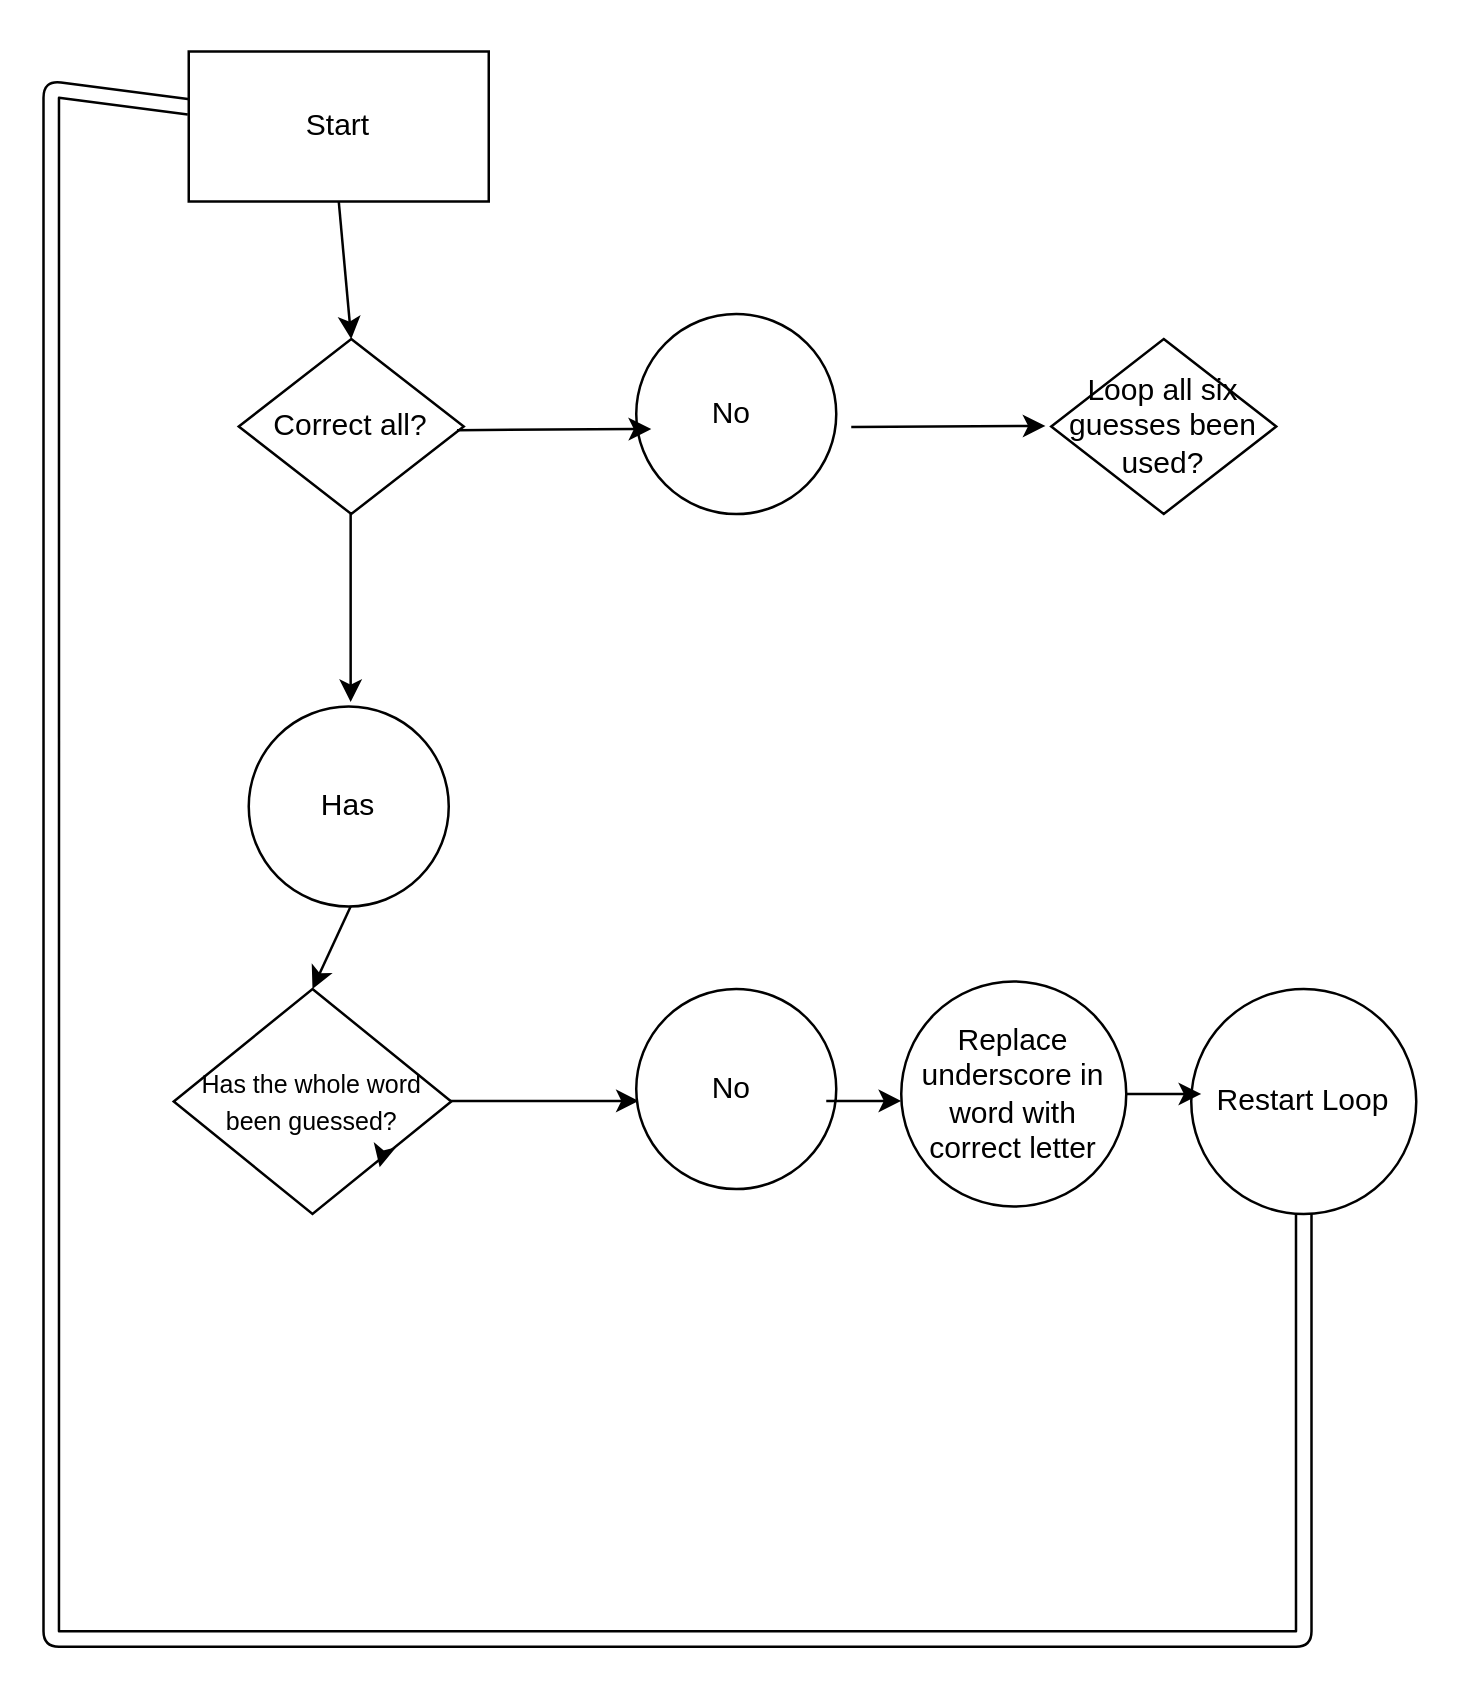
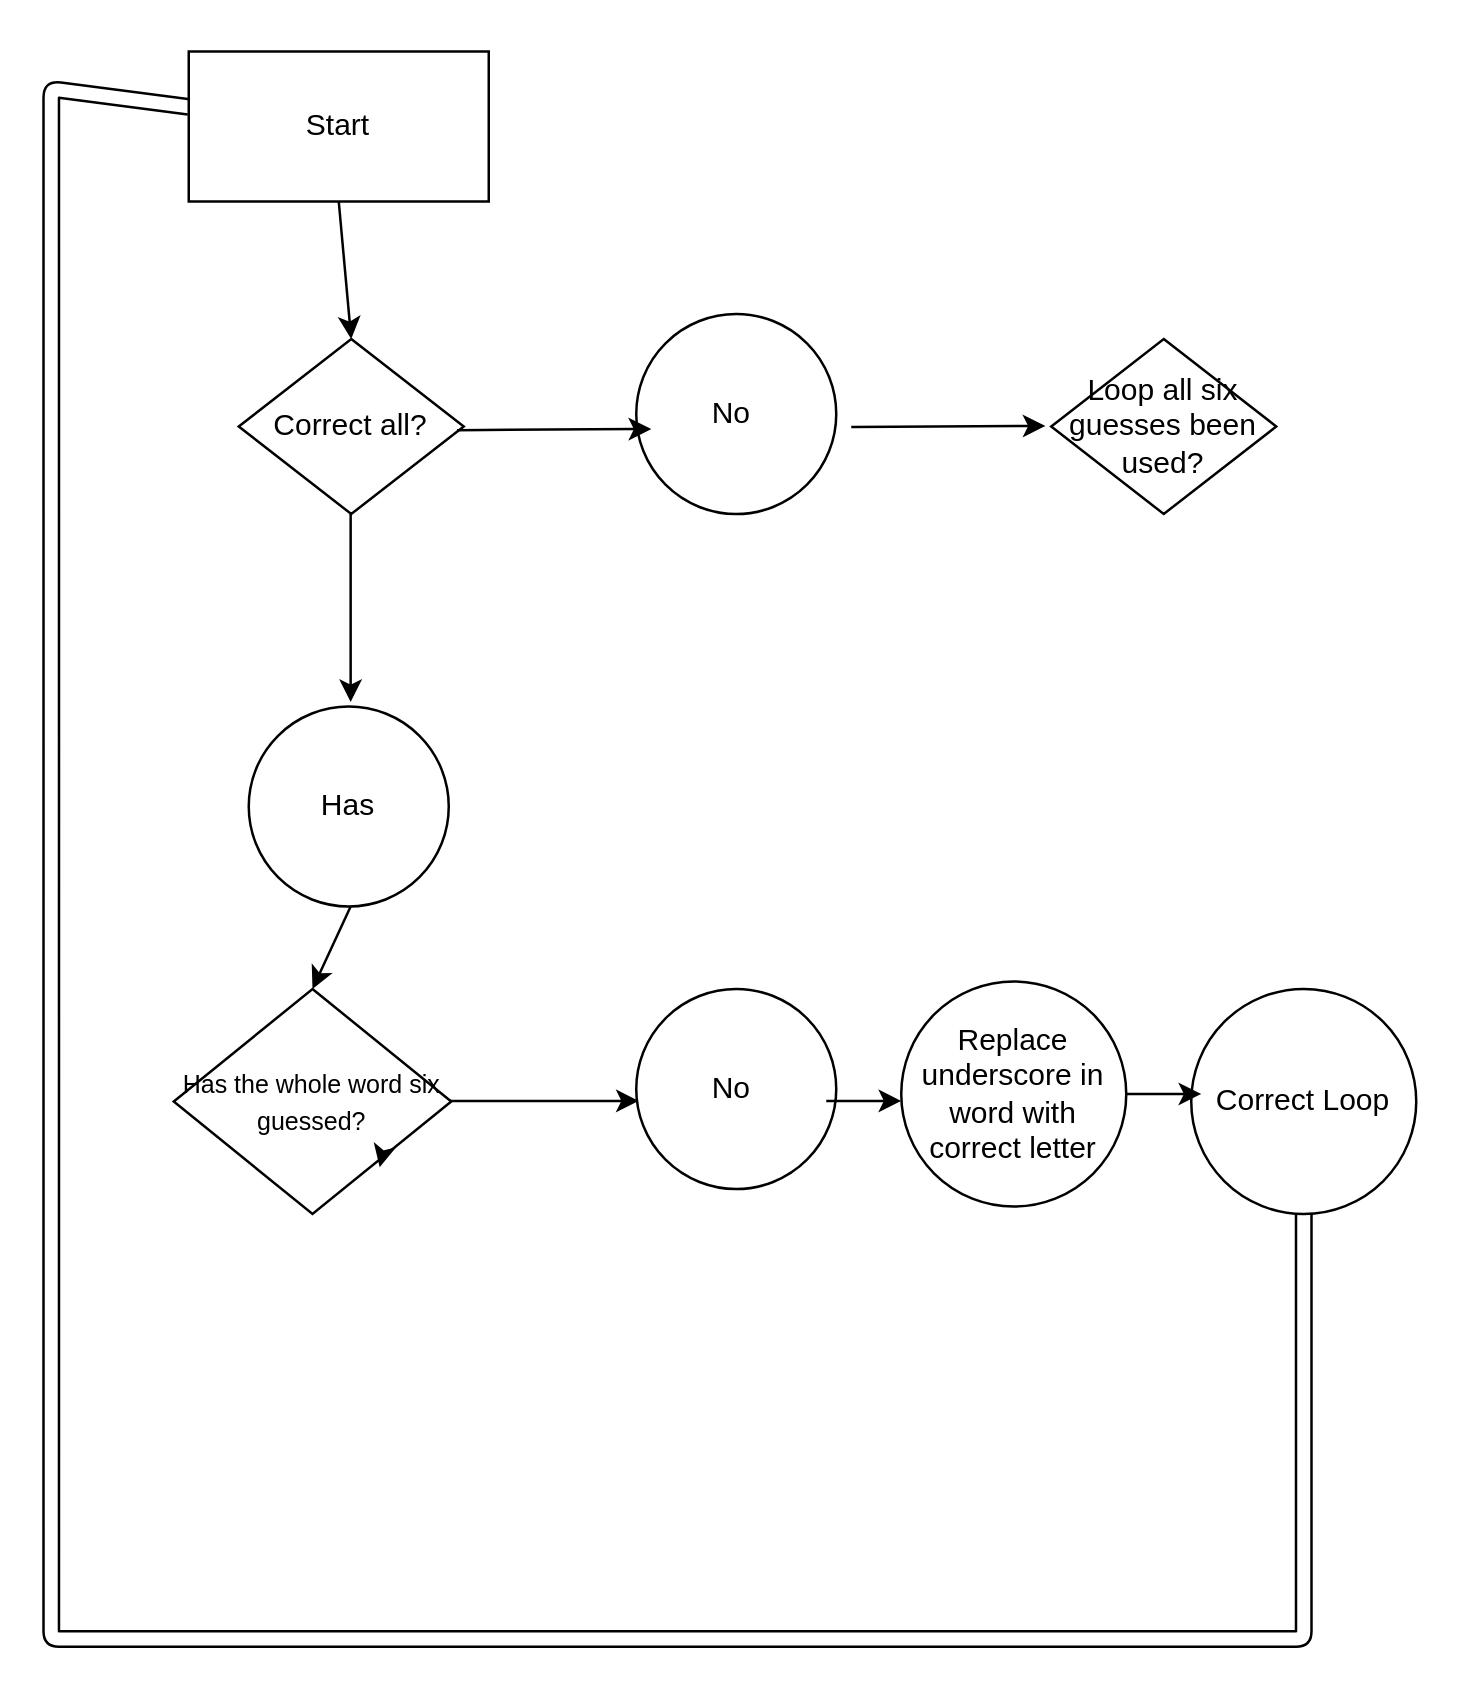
(313, 1101) -> (313, 1101)
(1304, 1101) -> (1304, 1101)
